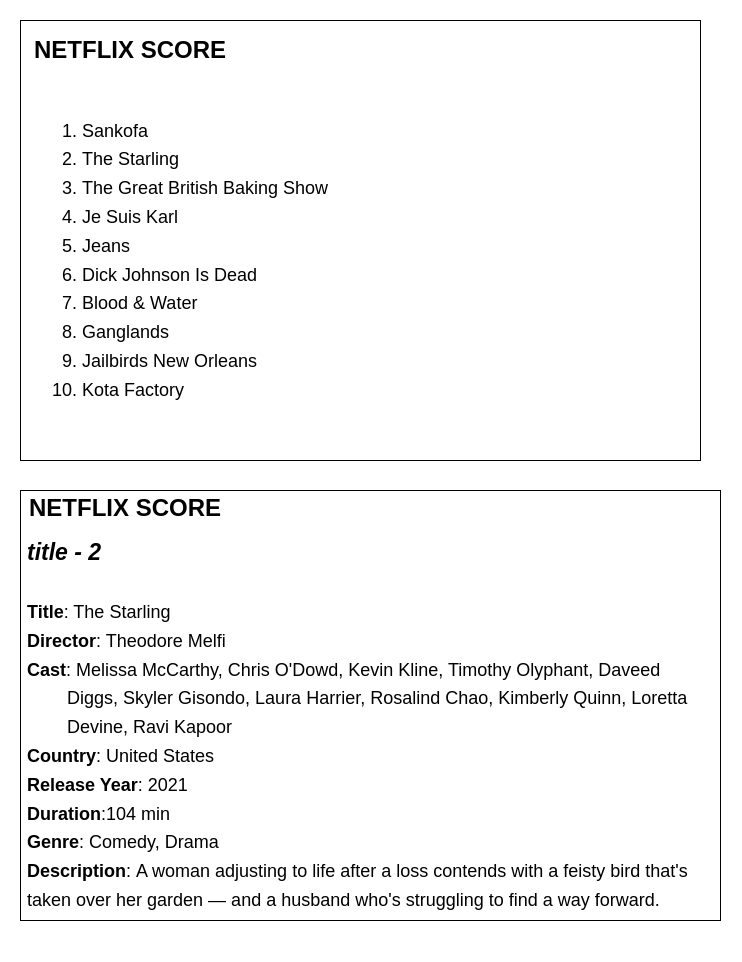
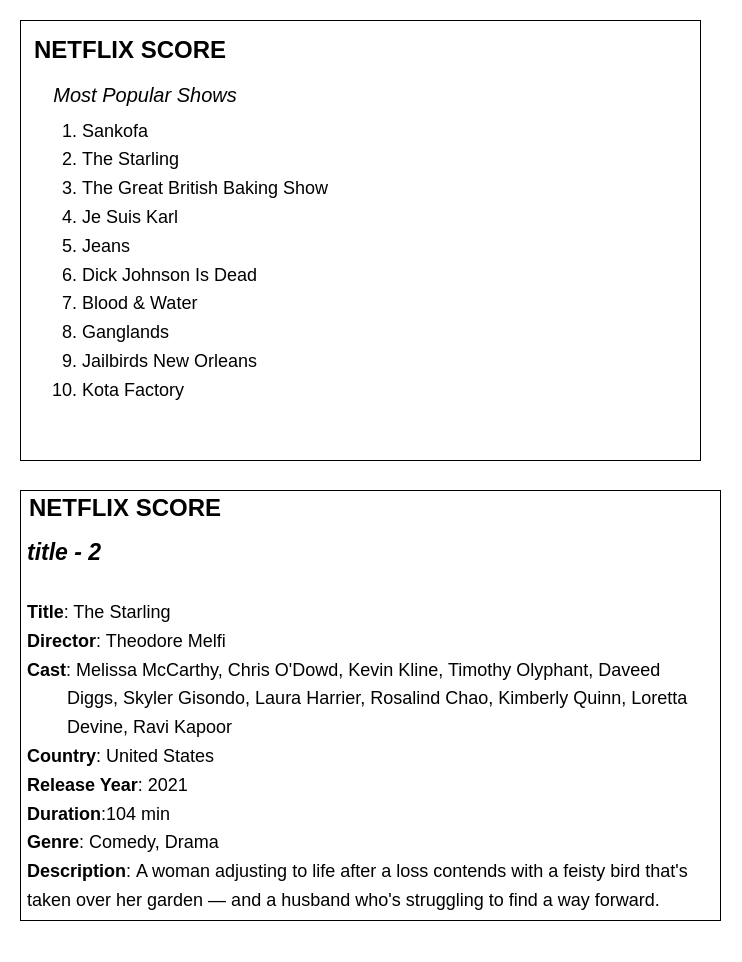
none -> (146, 96)
